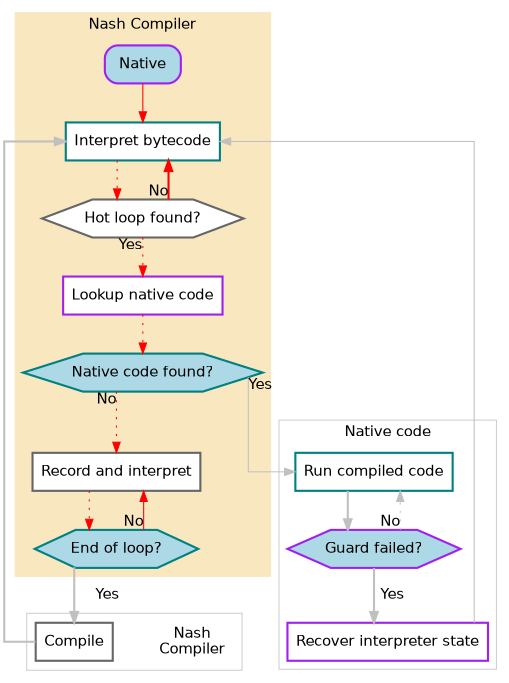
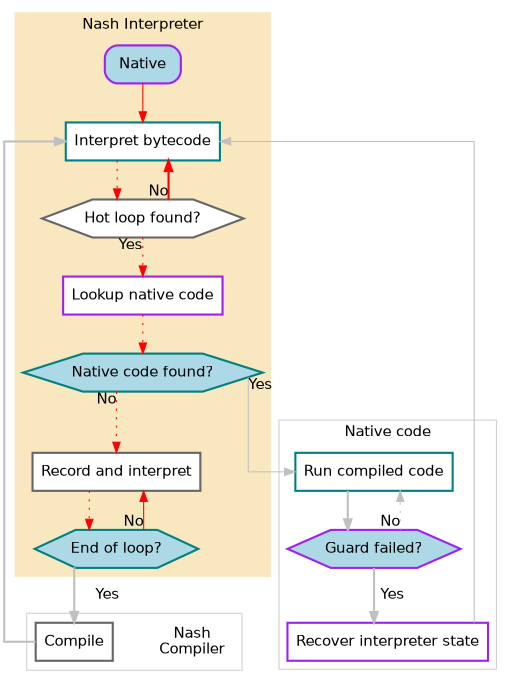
(143, 25) -> (143, 25)
